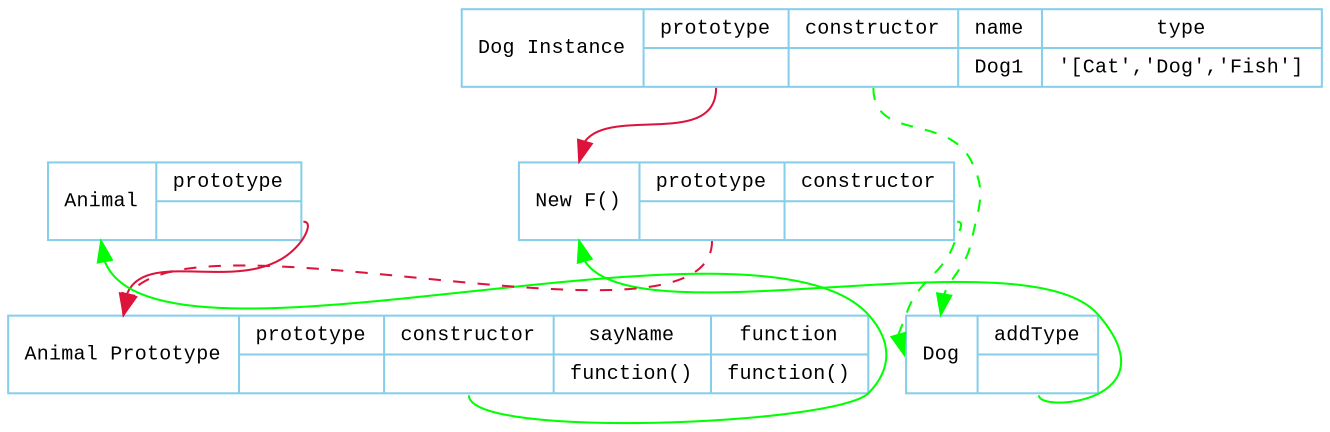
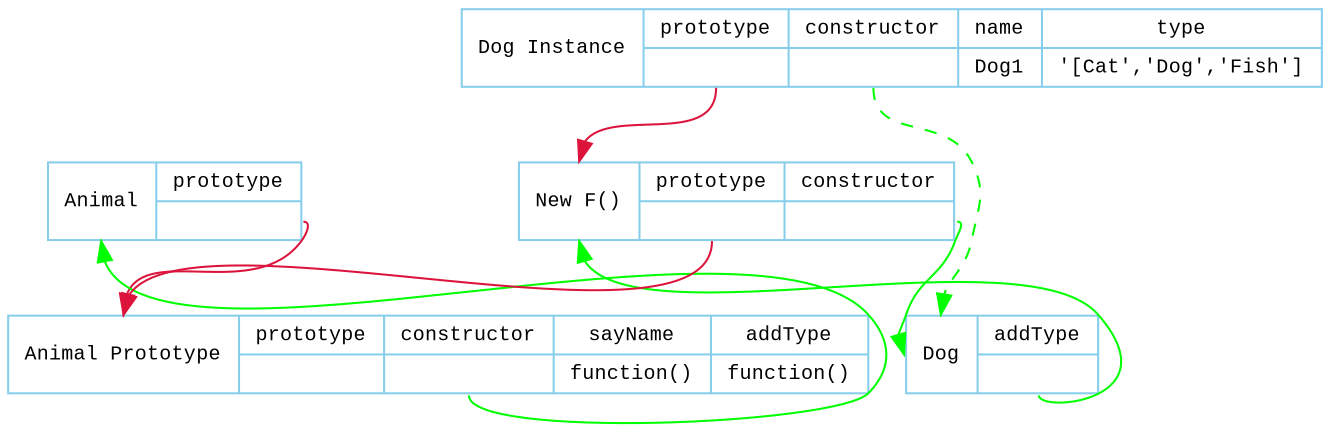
(938, 270) -> (938, 270)
(428, 279) -> (428, 279)
(790, 334) -> (790, 334)
